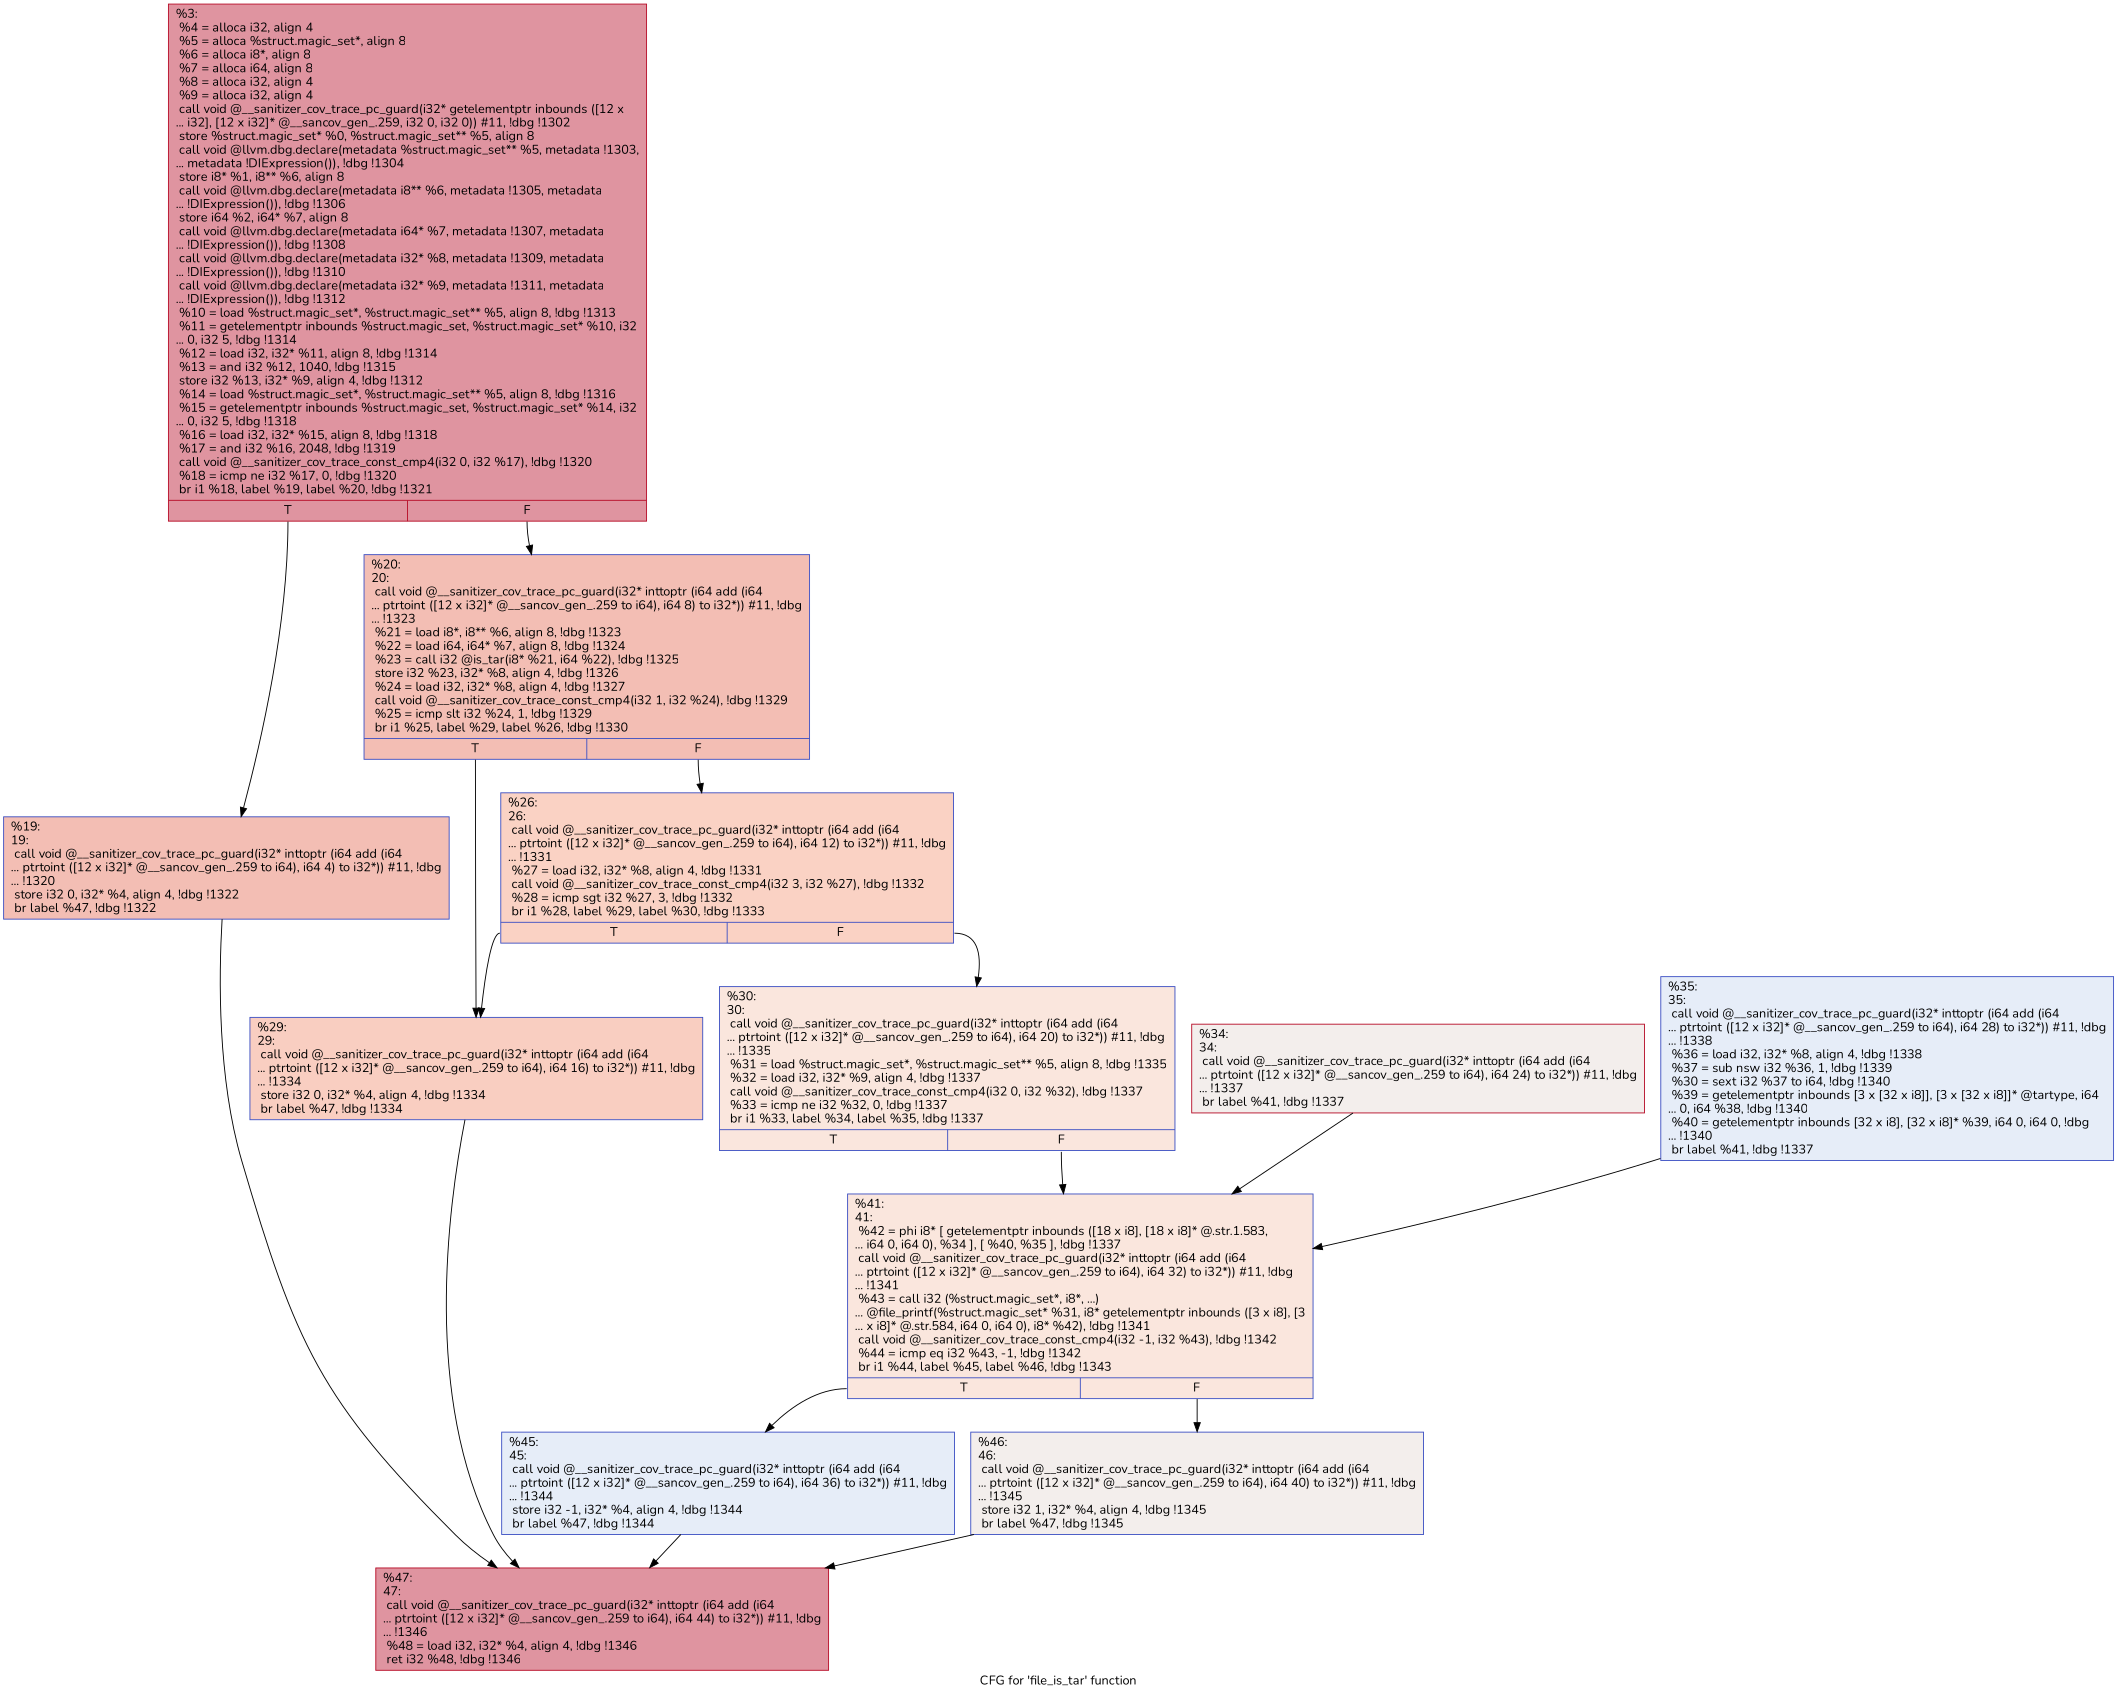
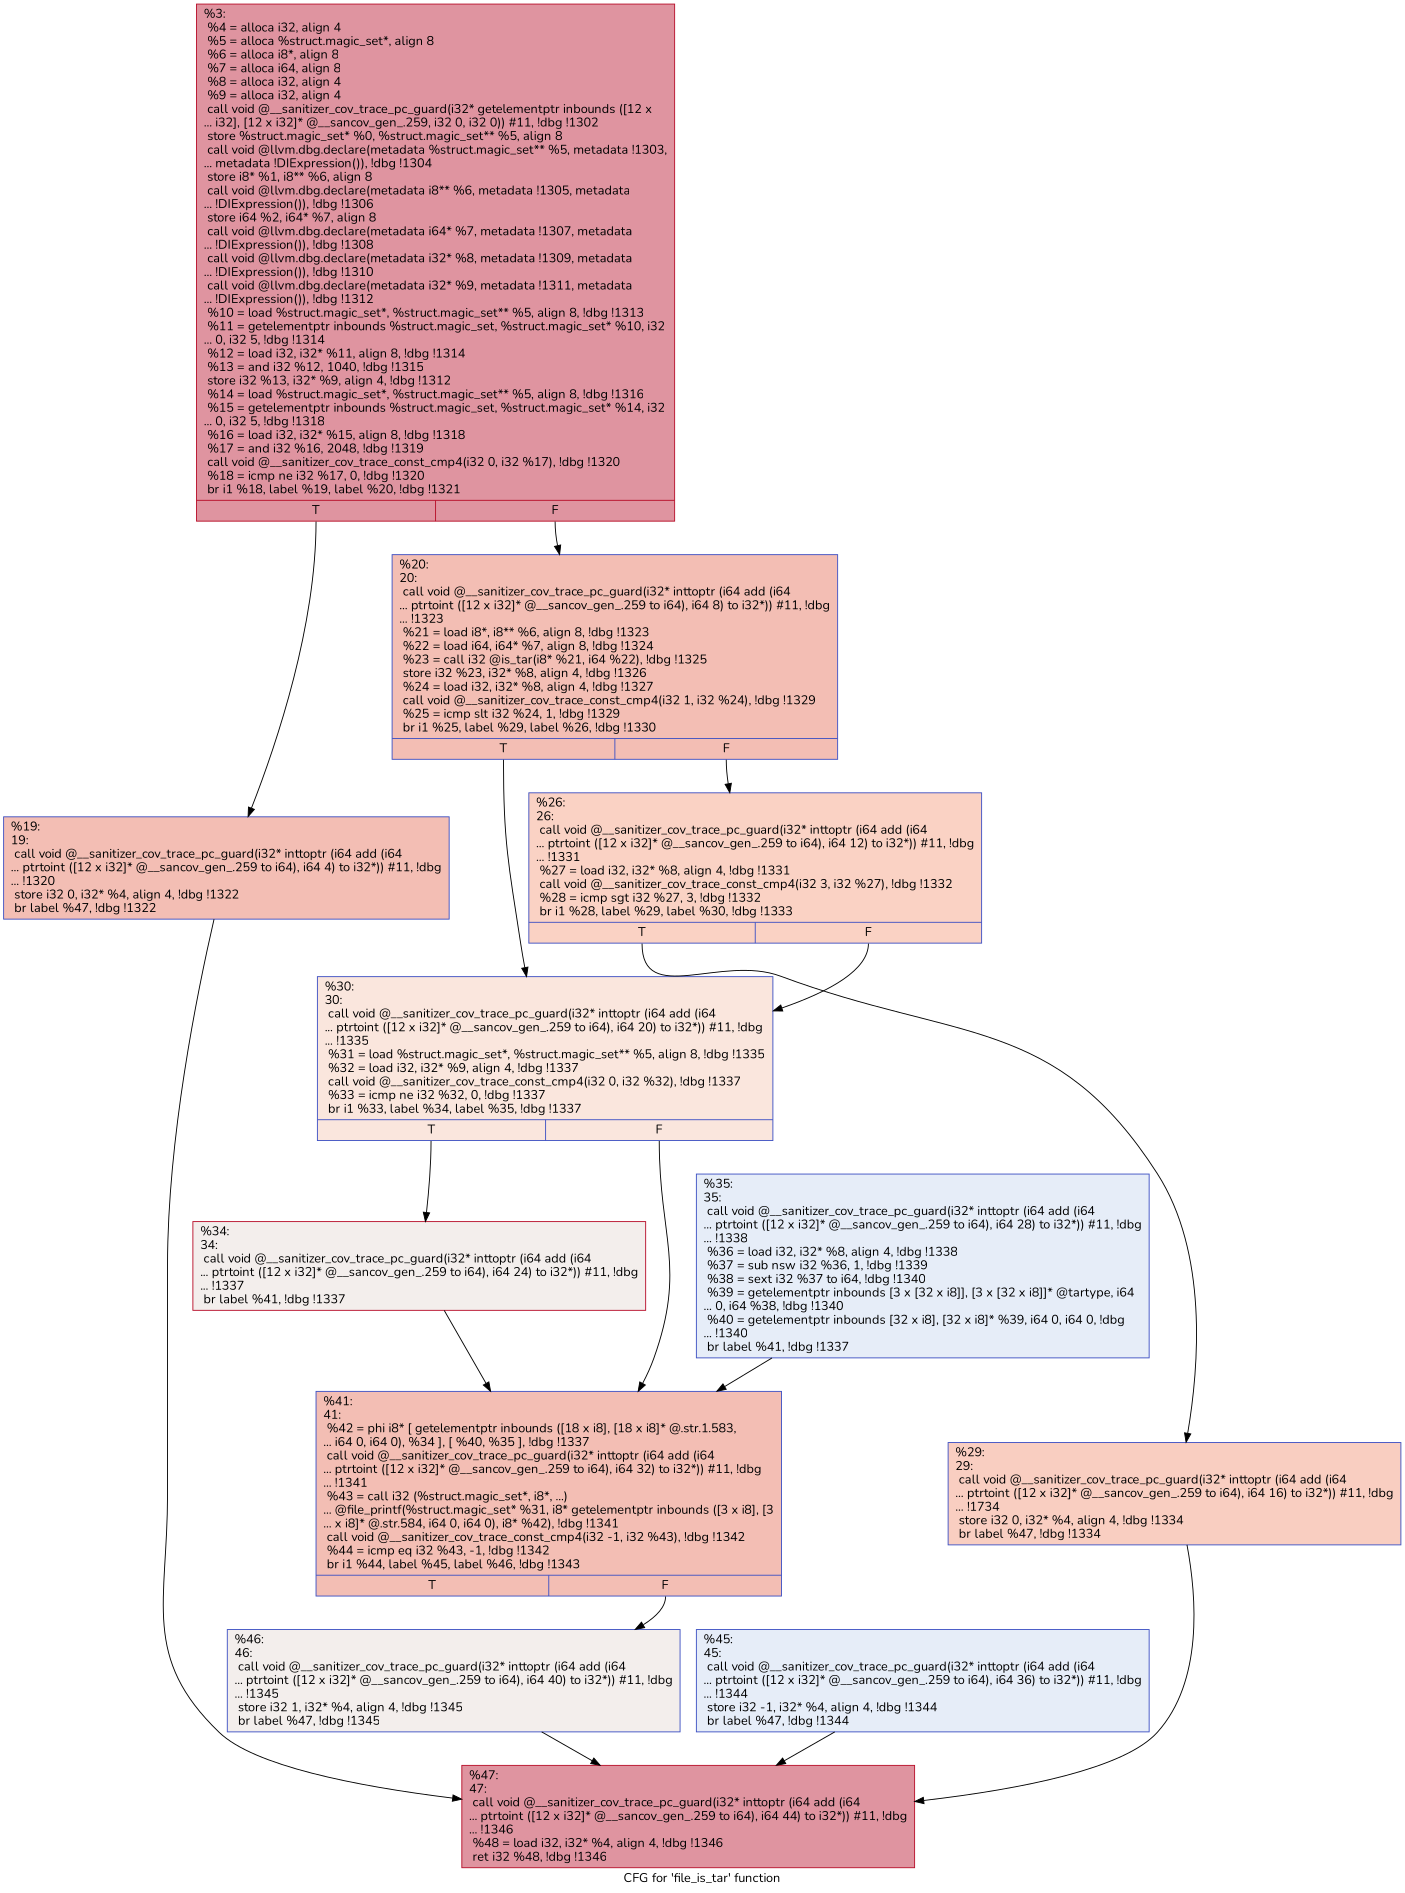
(476, 884) -> (509, 864)
(279, 1082) -> (978, 1507)
(1779, 1082) -> (815, 1279)
none -> (430, 1177)
(1080, 1296) -> (549, 1494)
(806, 1400) -> none
